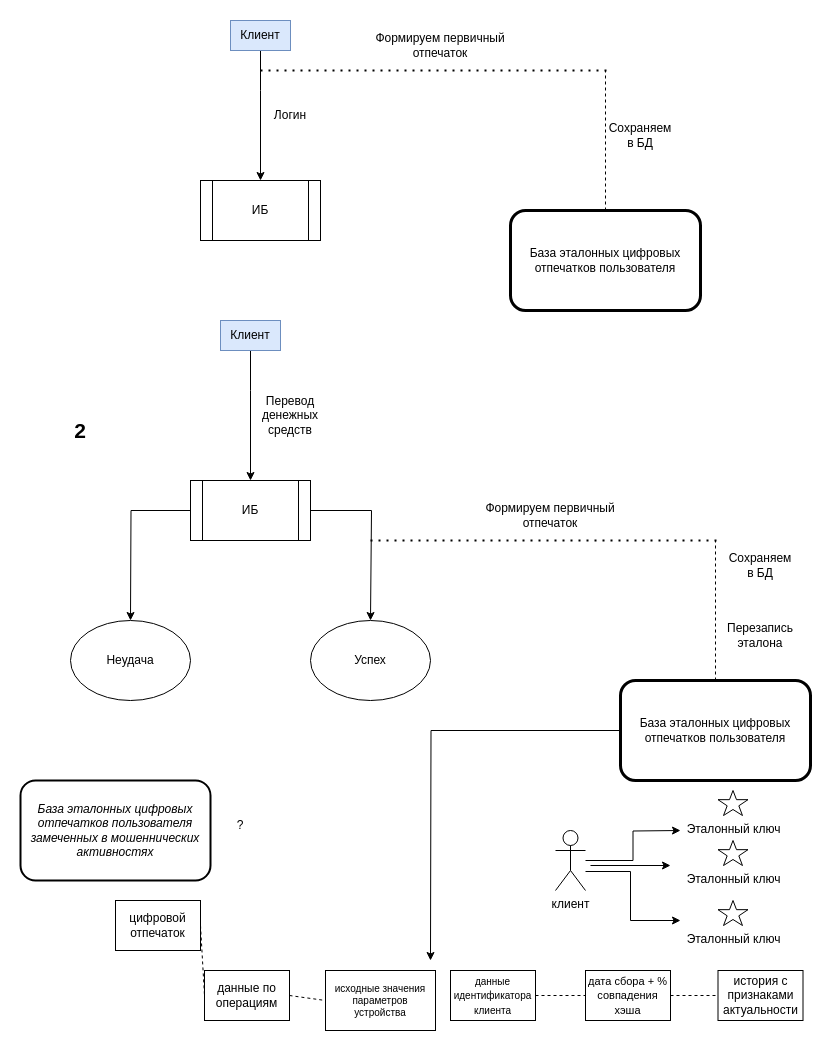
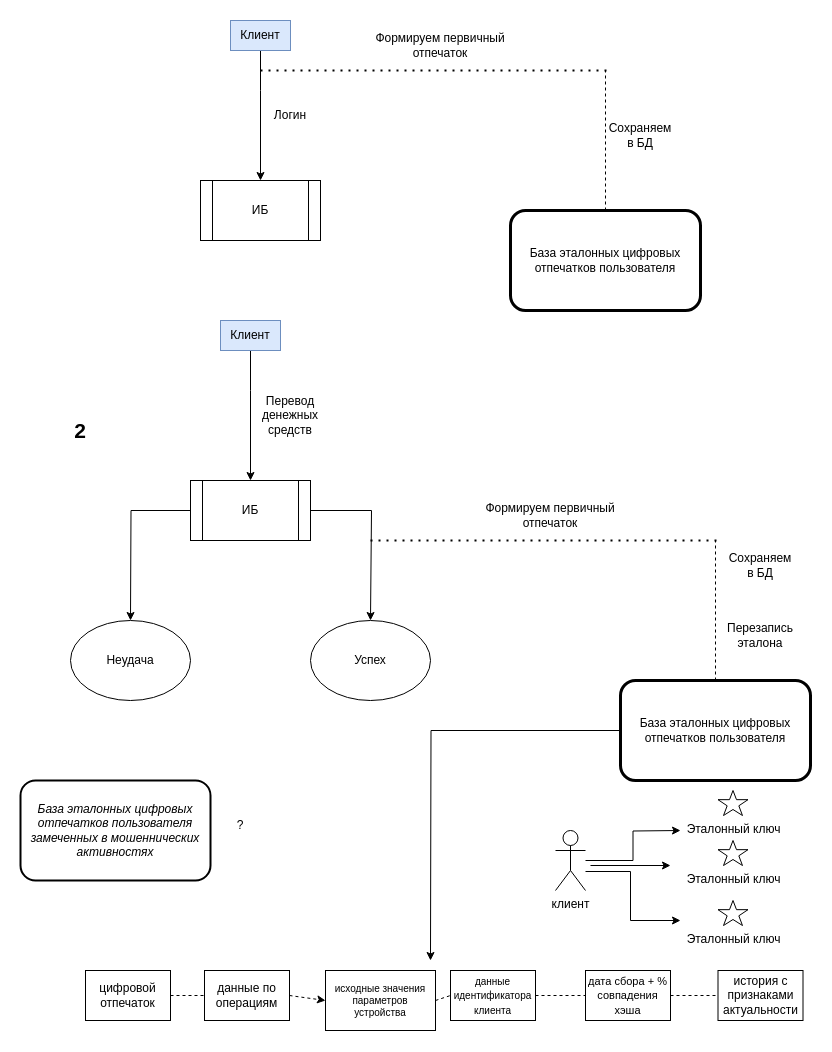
(158, 926) -> (128, 996)
none -> (443, 998)
(321, 1000) -> (317, 999)
